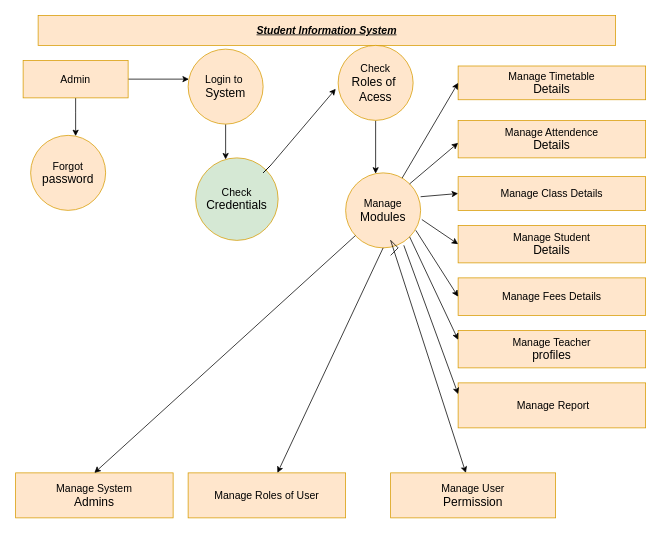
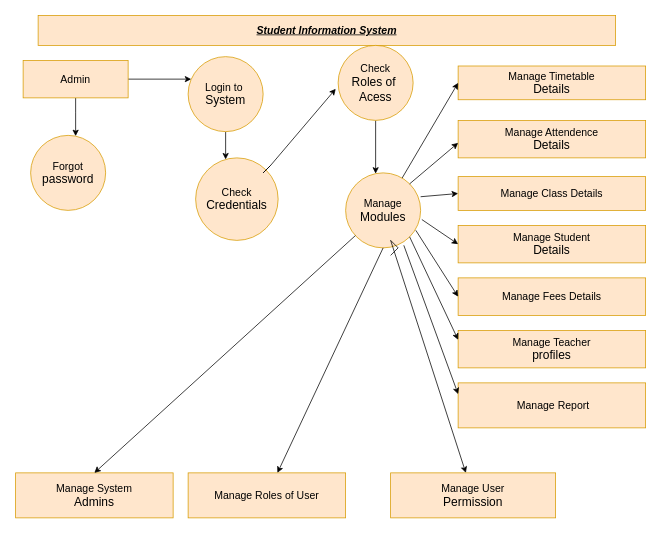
(225, 87) -> (225, 94)
(237, 199) -> (237, 199)
